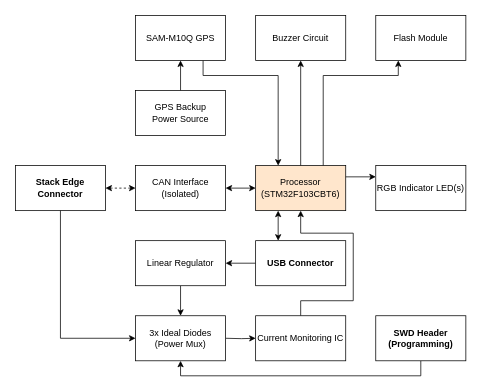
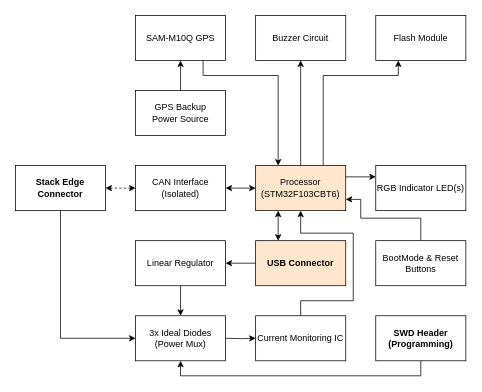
none -> (360, 204)
(300, 263) -> (300, 263)
none -> (420, 263)
